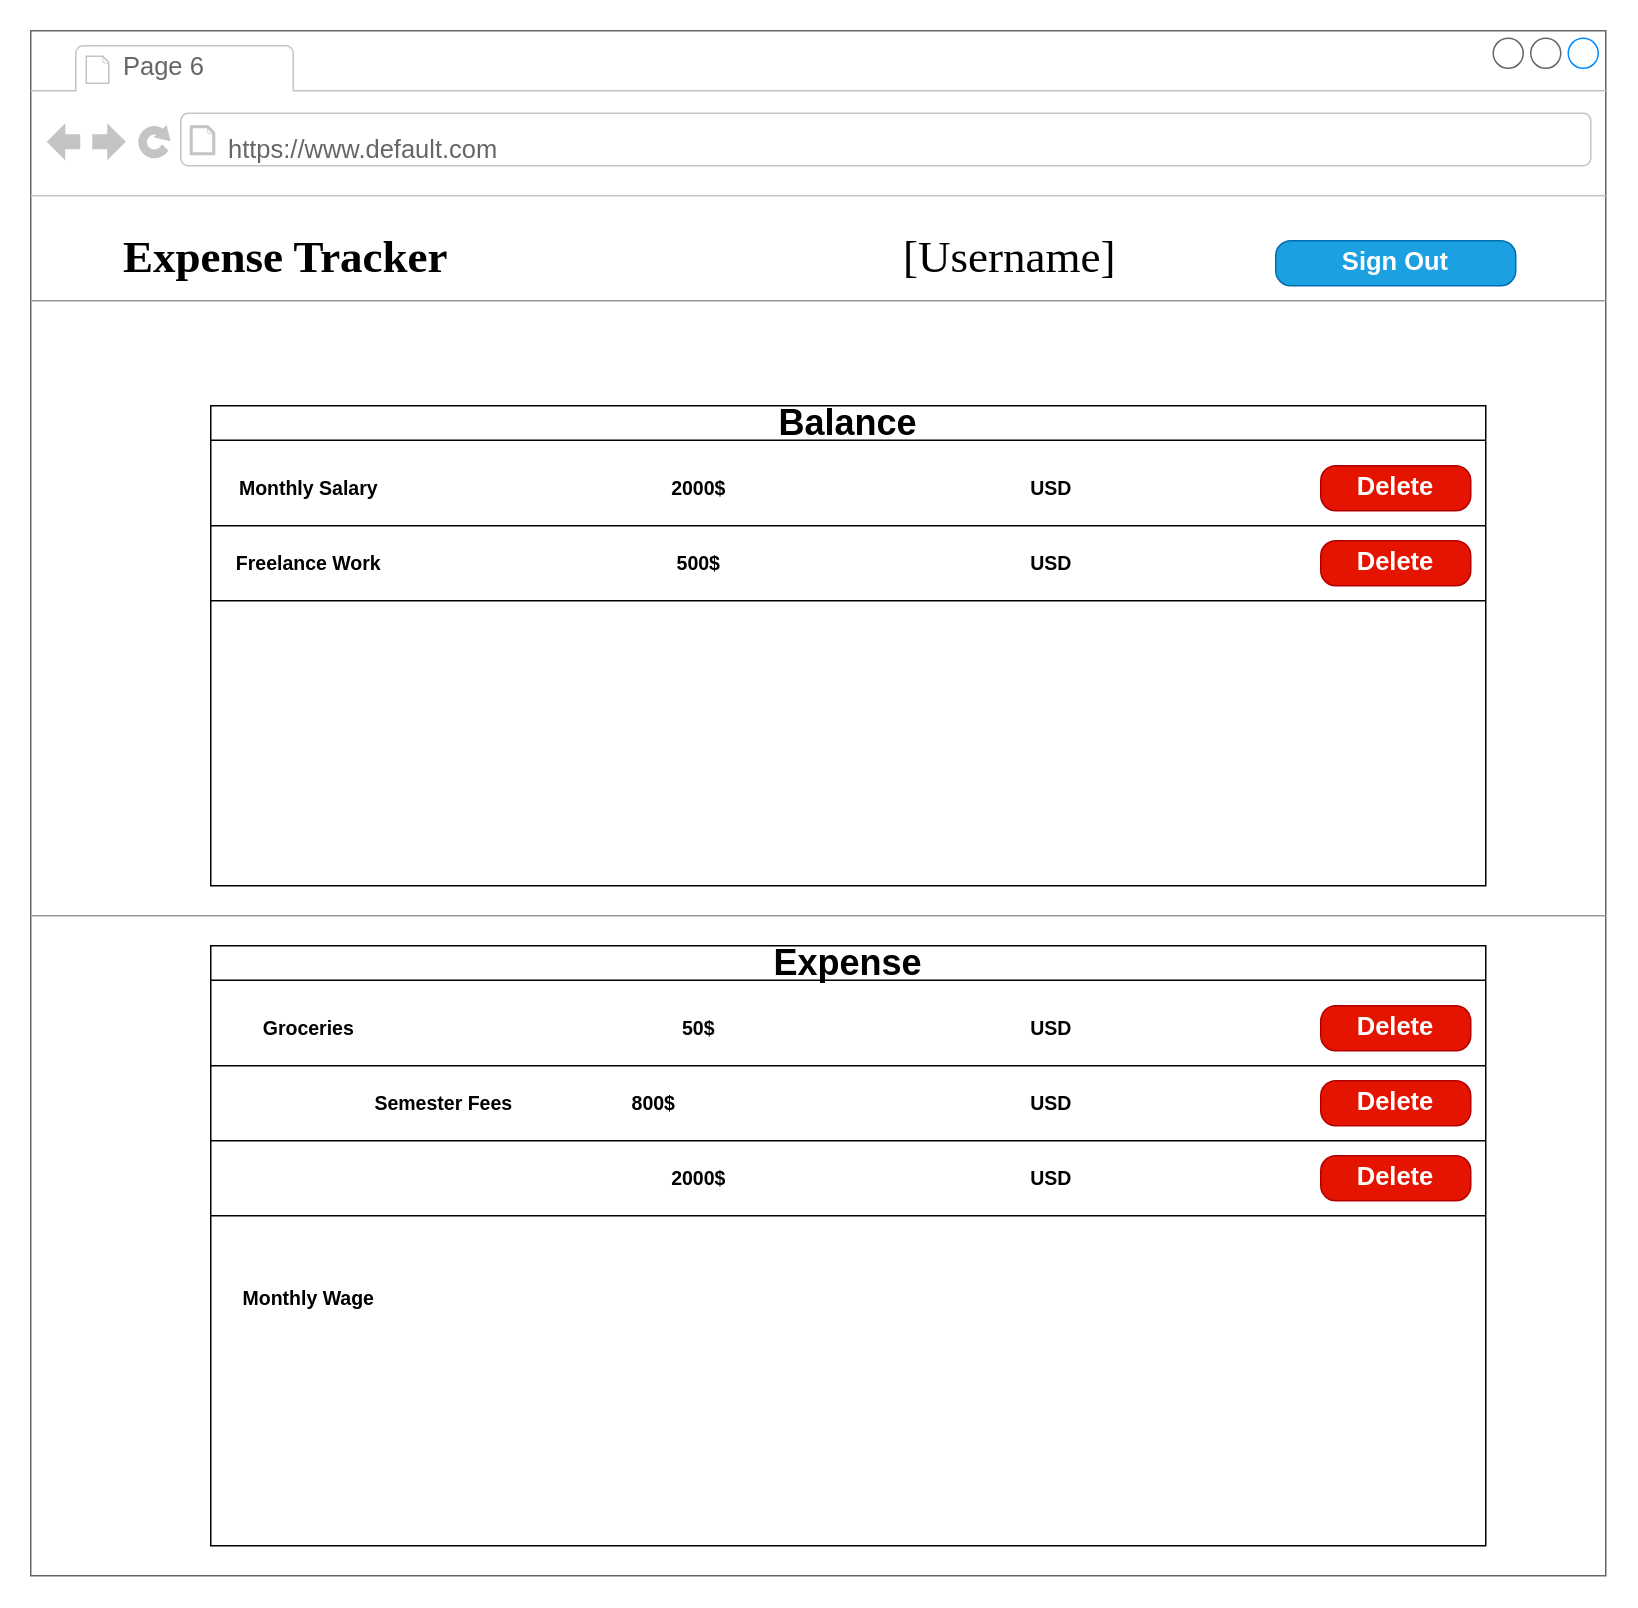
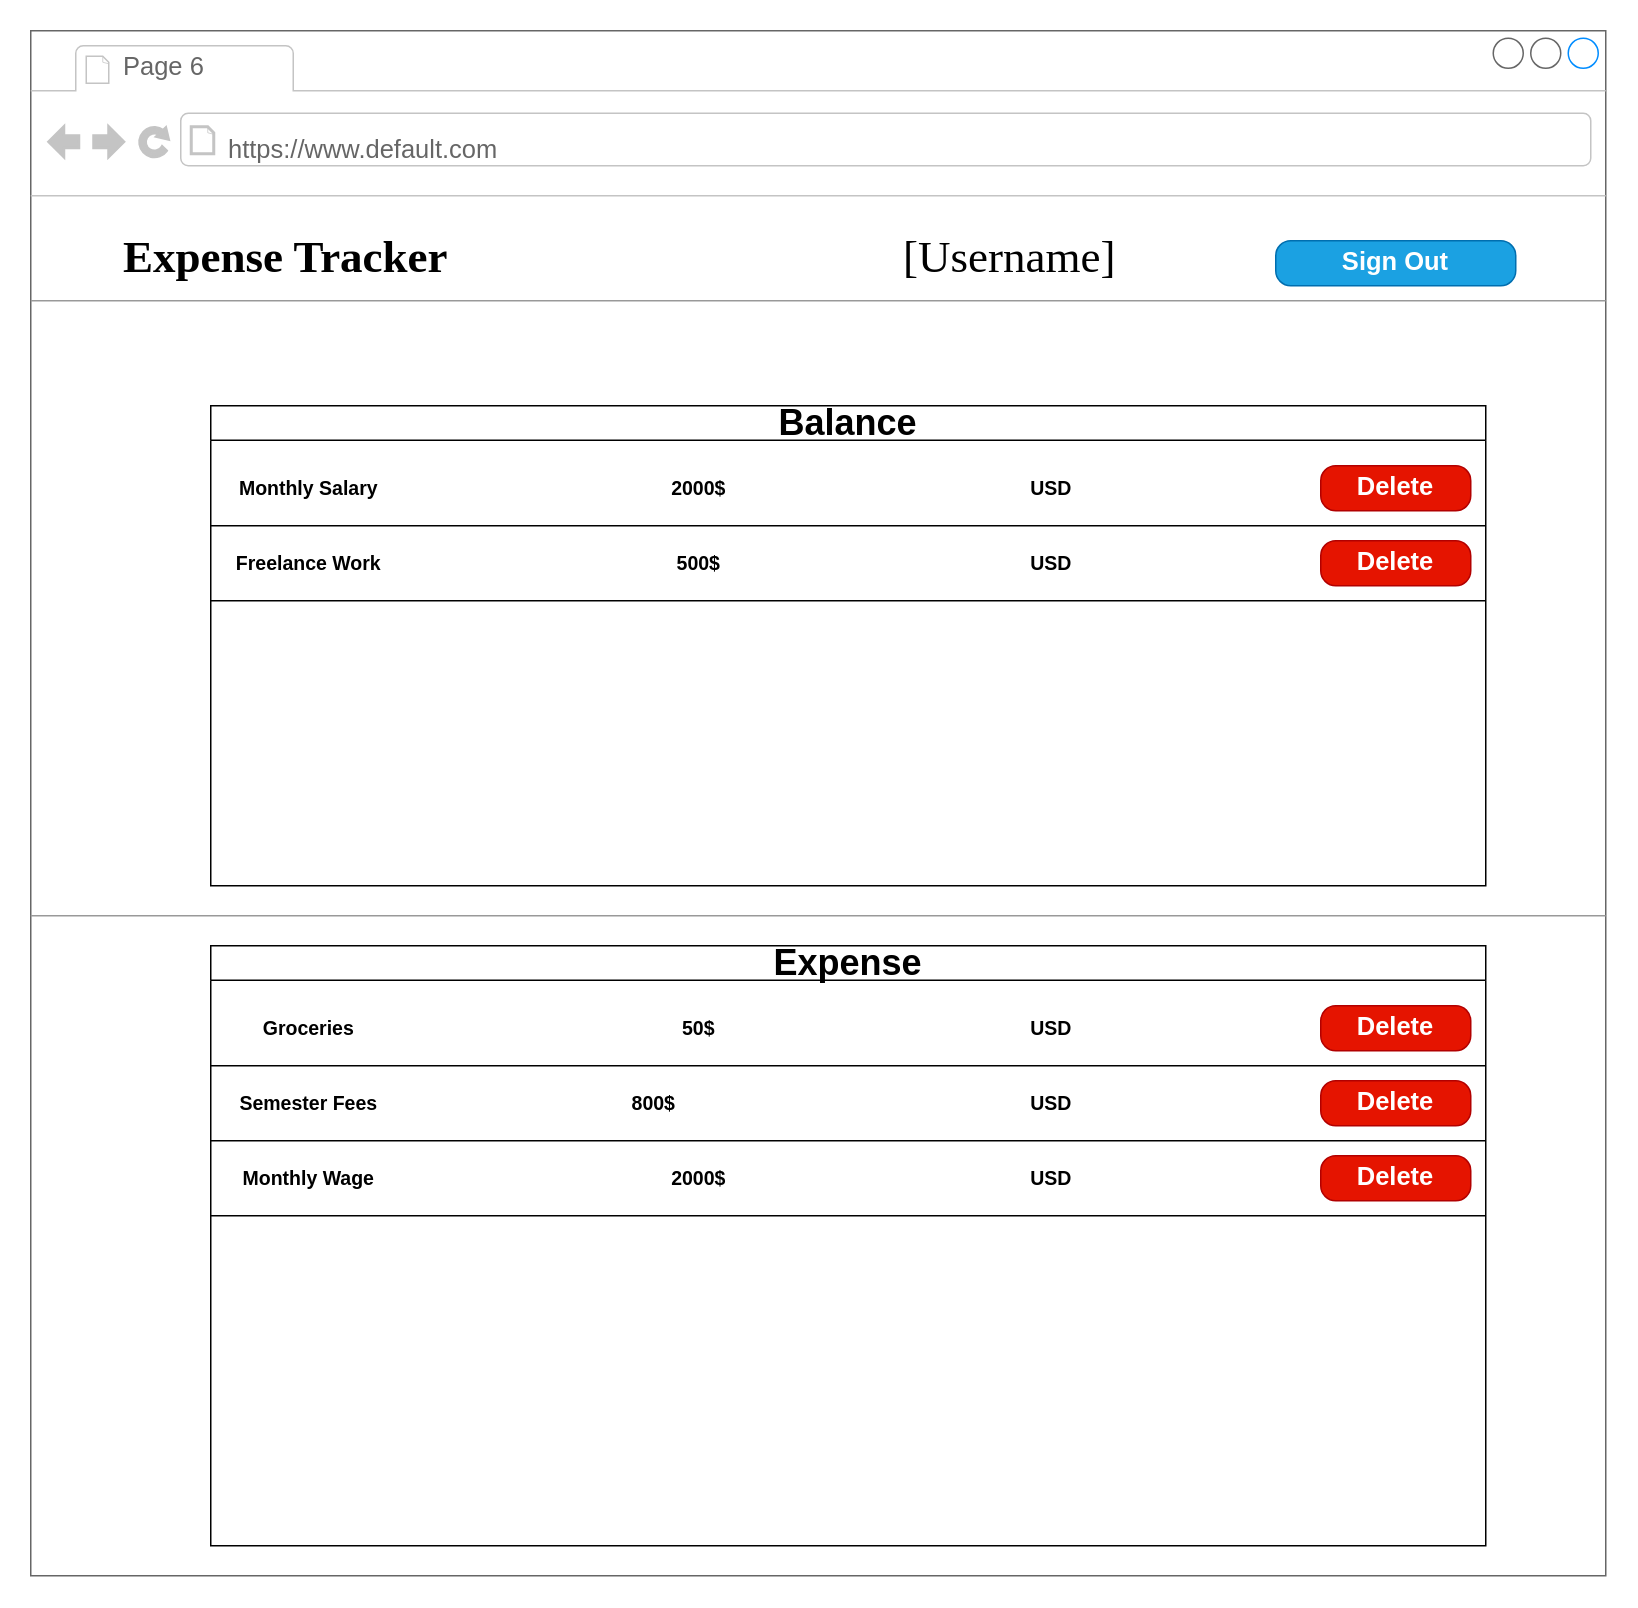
(443, 1103) -> (308, 1103)
(308, 1298) -> (308, 1178)
